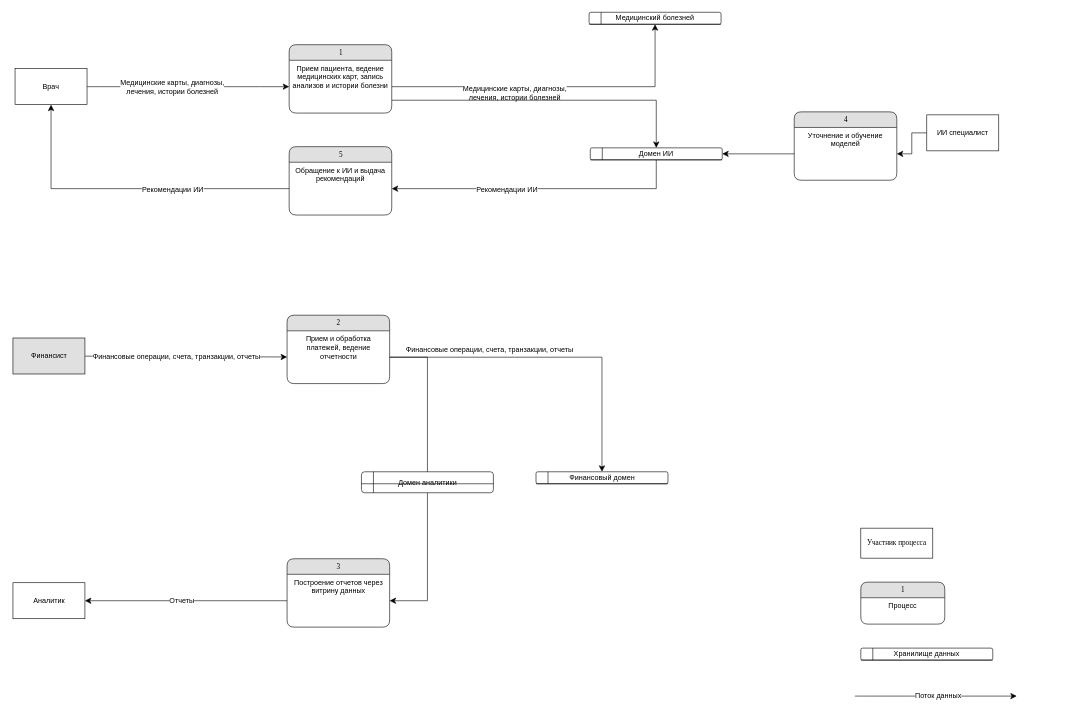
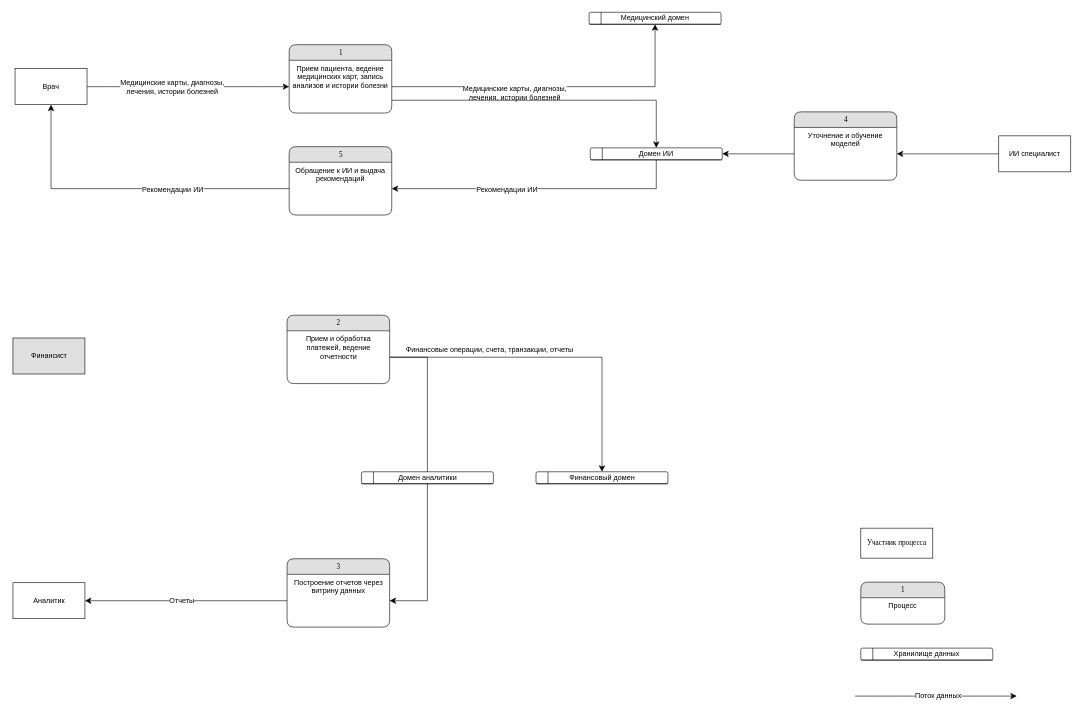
(655, 18) -> (655, 18)
(963, 133) -> (1035, 154)
(177, 357) -> none
(427, 482) -> (427, 478)
